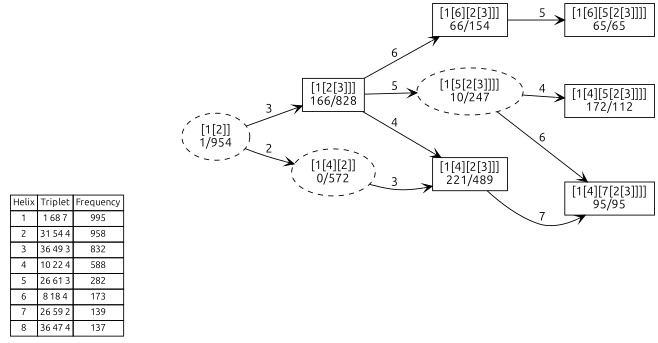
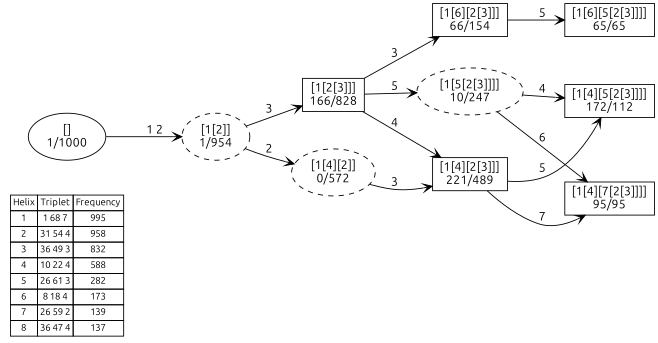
(396, 54) -> (396, 54)
none -> (67, 137)
none -> (559, 169)
